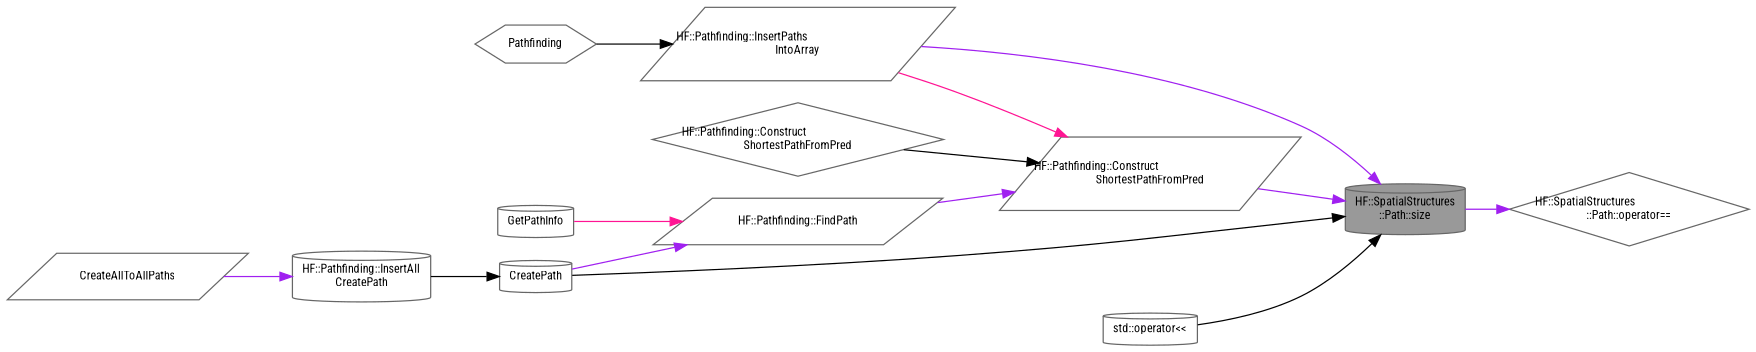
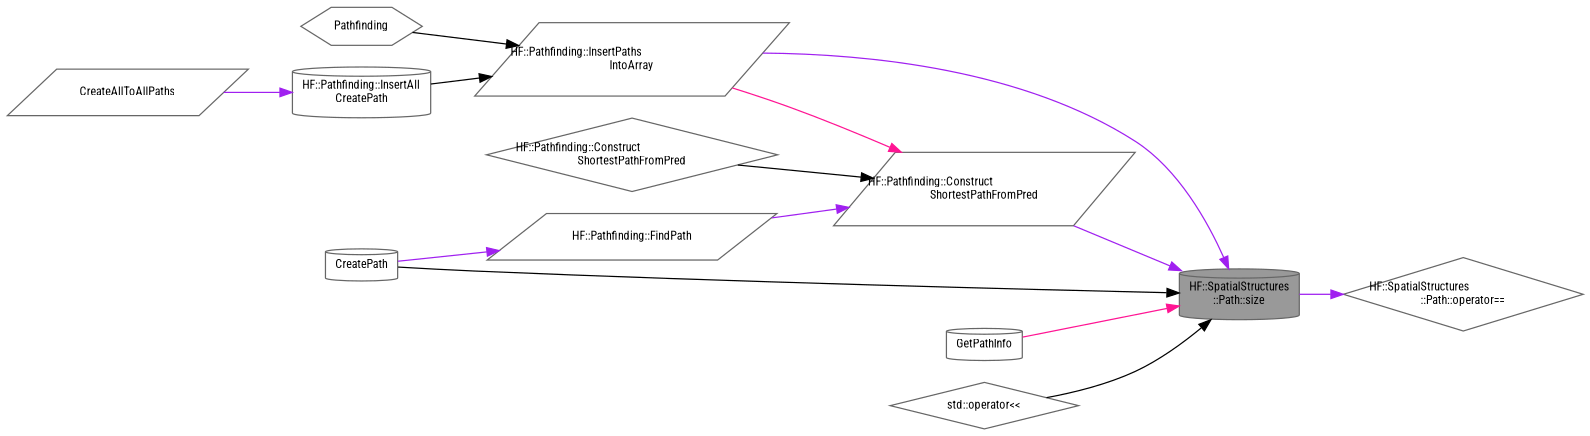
(622, 221) -> (1095, 323)
(459, 277) -> (455, 81)
(1150, 329) -> (984, 406)
